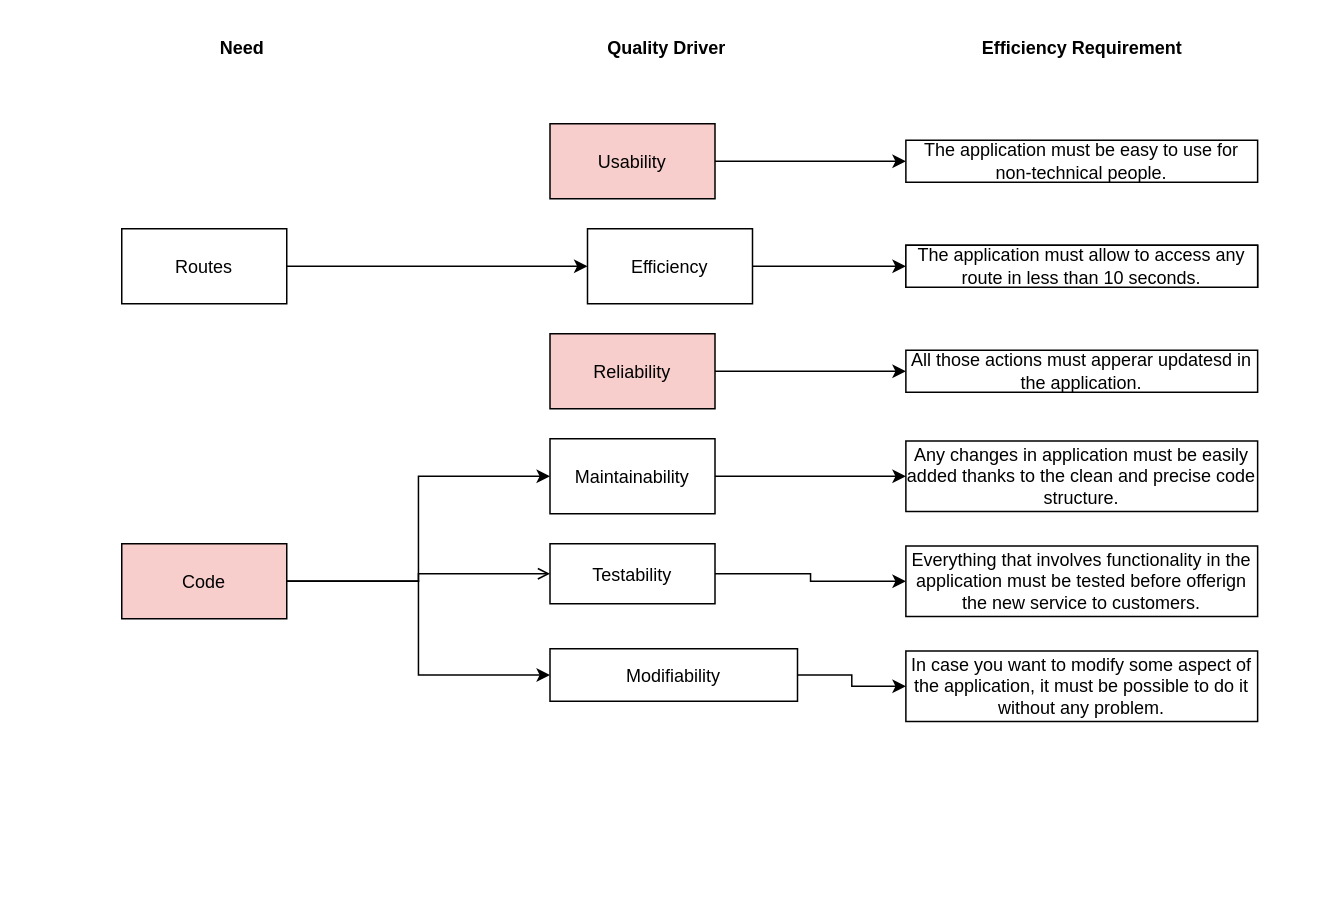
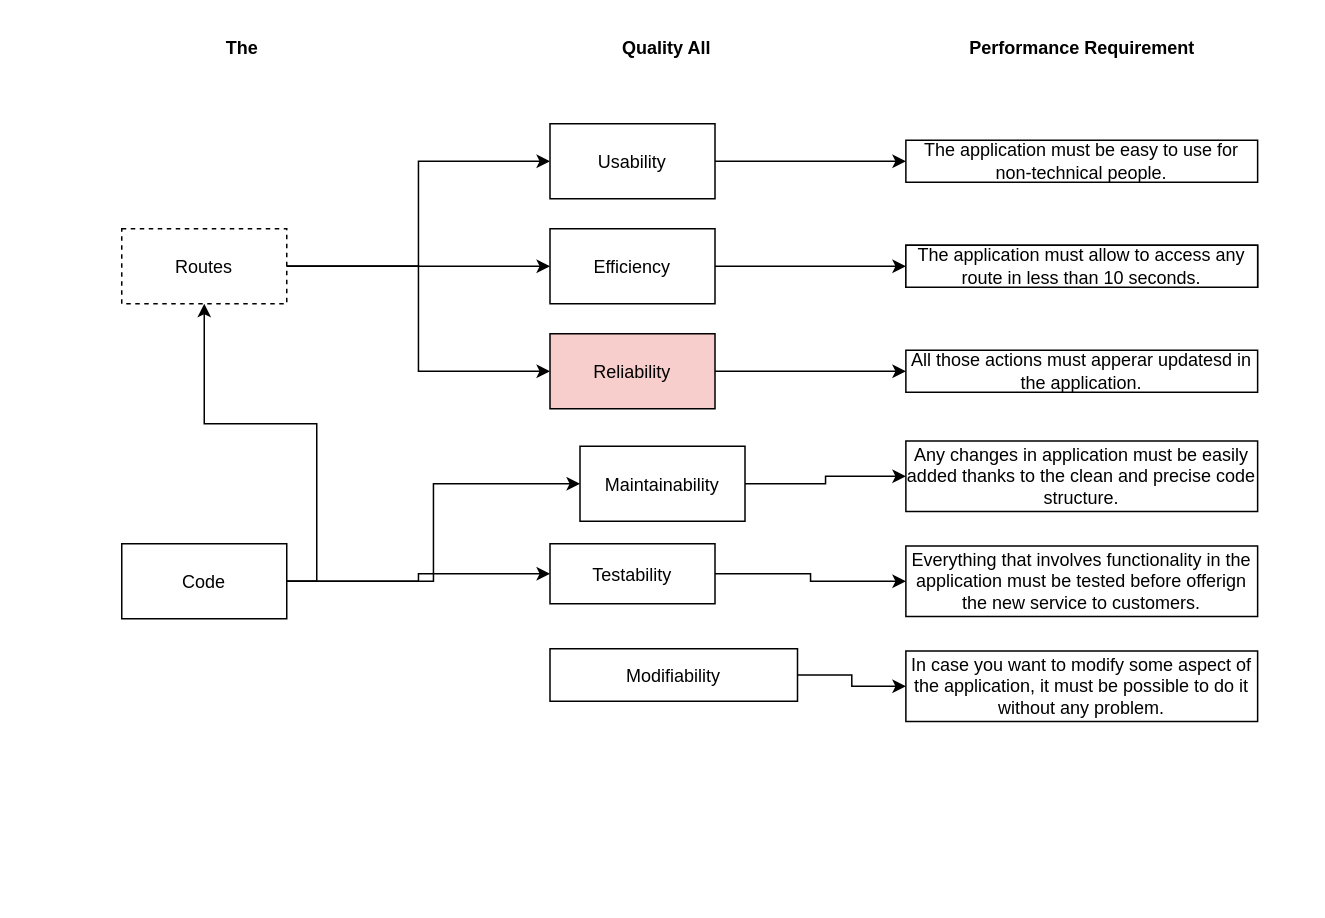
(242, 49) -> (242, 49)
(667, 49) -> (667, 49)
(1082, 49) -> (1082, 49)
none -> (427, 161)
(632, 161) -> (632, 161)
(204, 266) -> (204, 266)
(670, 266) -> (632, 266)
none -> (427, 371)
(632, 476) -> (662, 484)
(540, 574) -> (538, 574)
(204, 581) -> (204, 581)
(433, 675) -> (283, 424)
